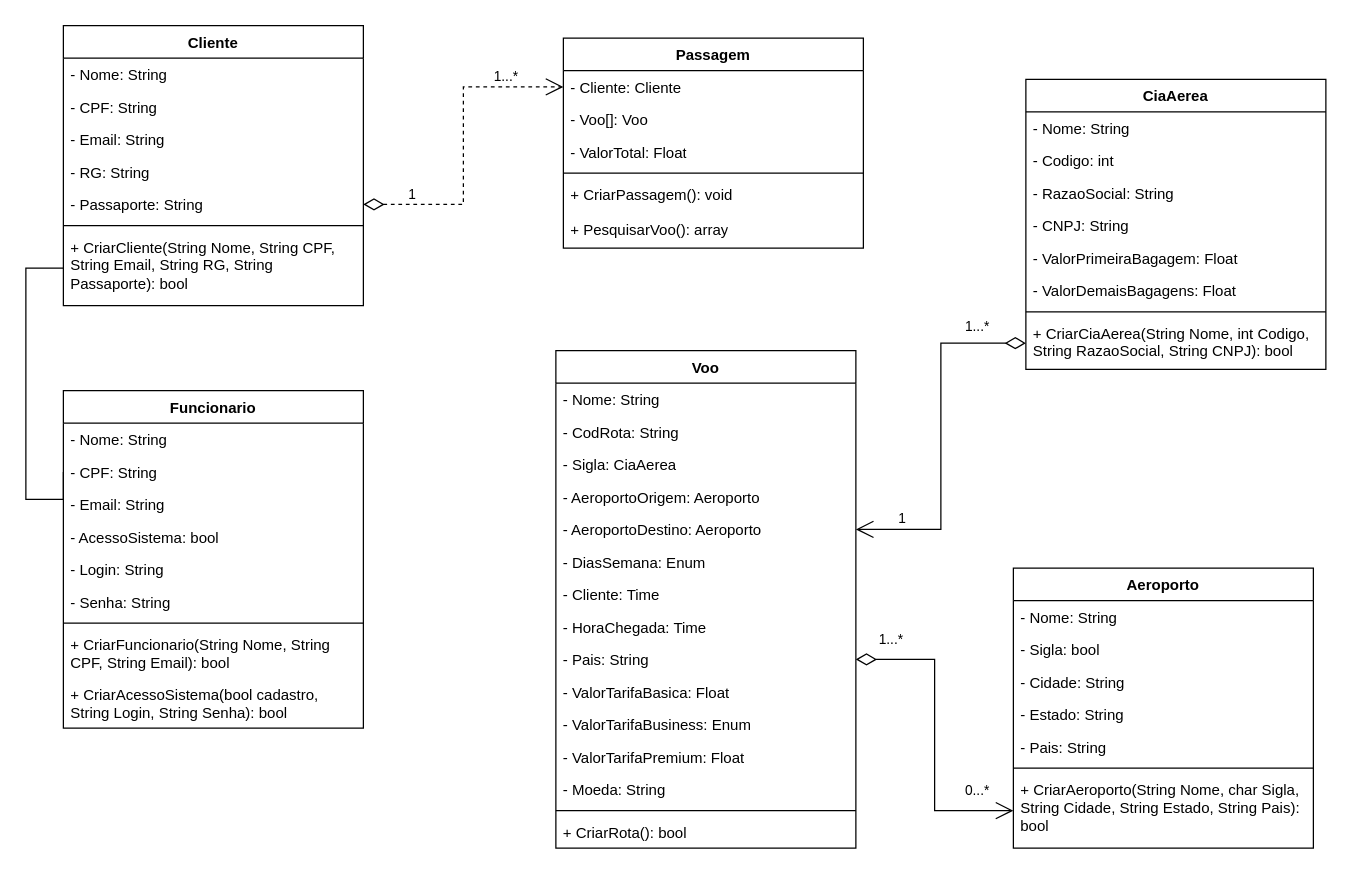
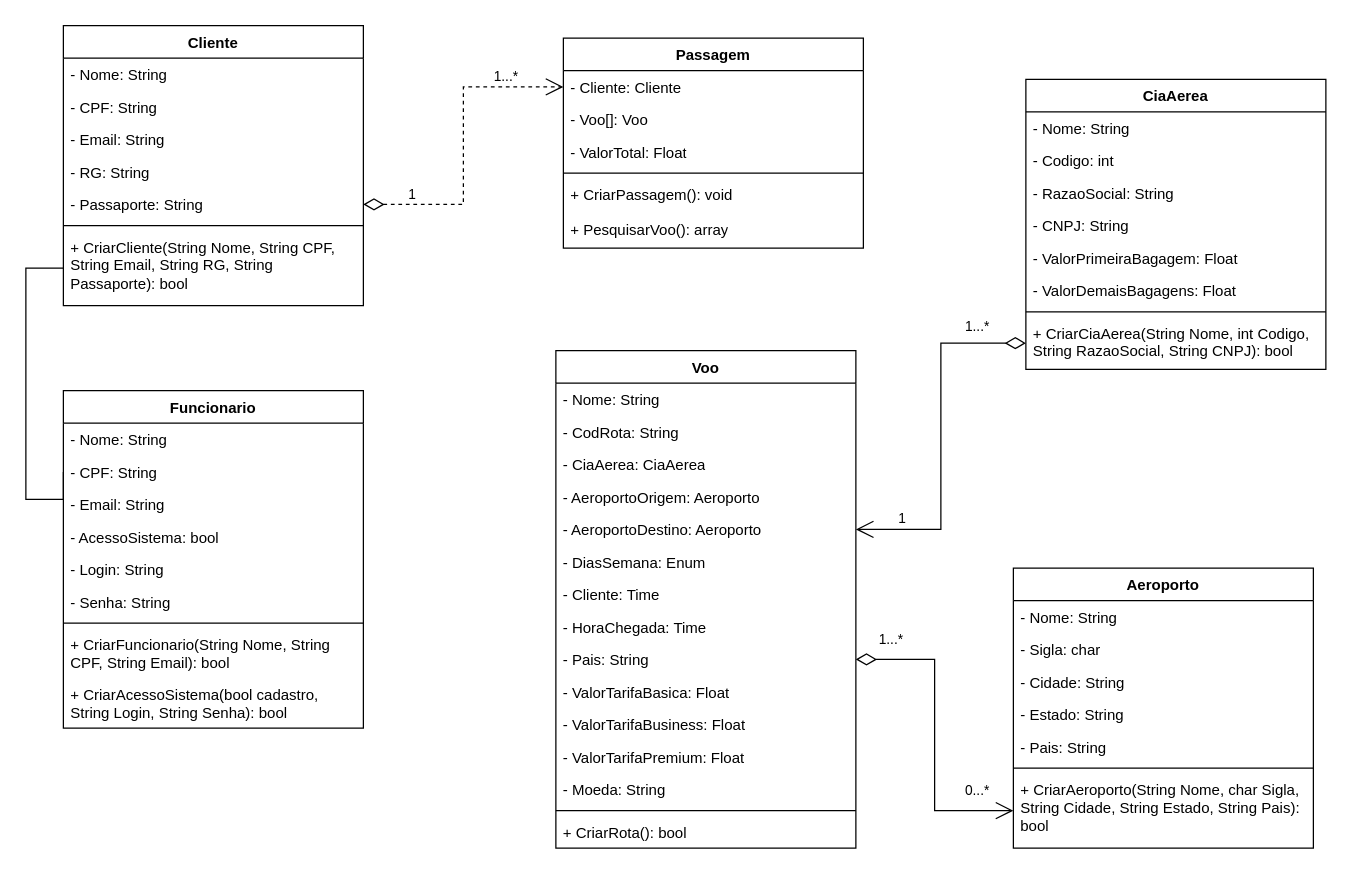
(623, 466) -> (637, 466)
(1064, 651) -> (1065, 651)
(665, 726) -> (667, 726)
